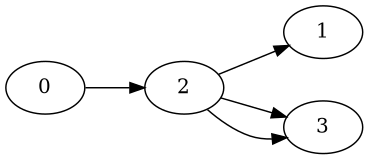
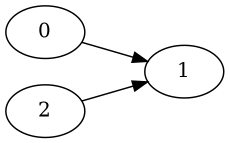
(108, 88) -> (107, 50)
(323, 127) -> none
